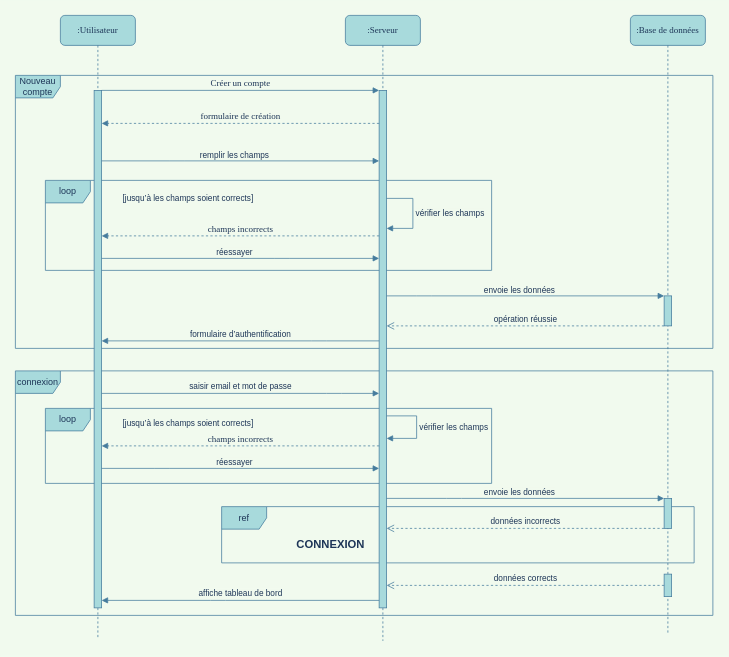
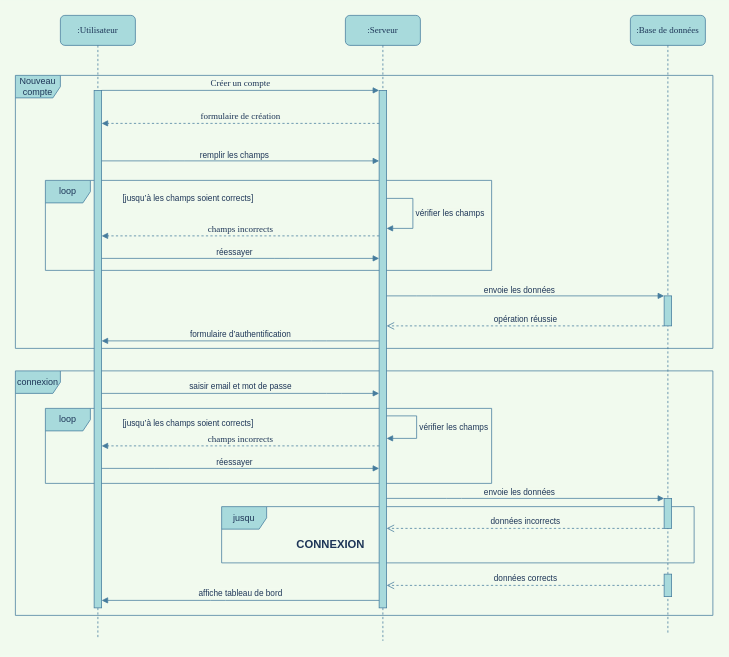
(244, 518) -> (244, 518)
